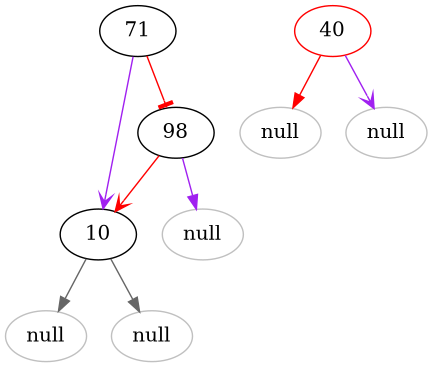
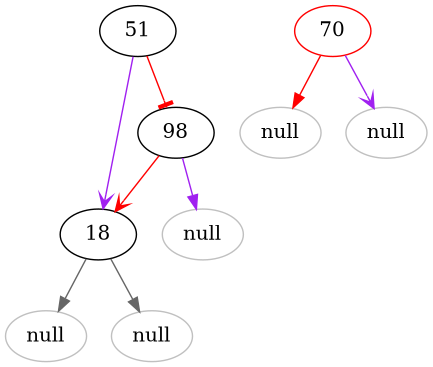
(138, 31) -> (138, 31)
(333, 31) -> (333, 31)
(98, 234) -> (98, 234)
